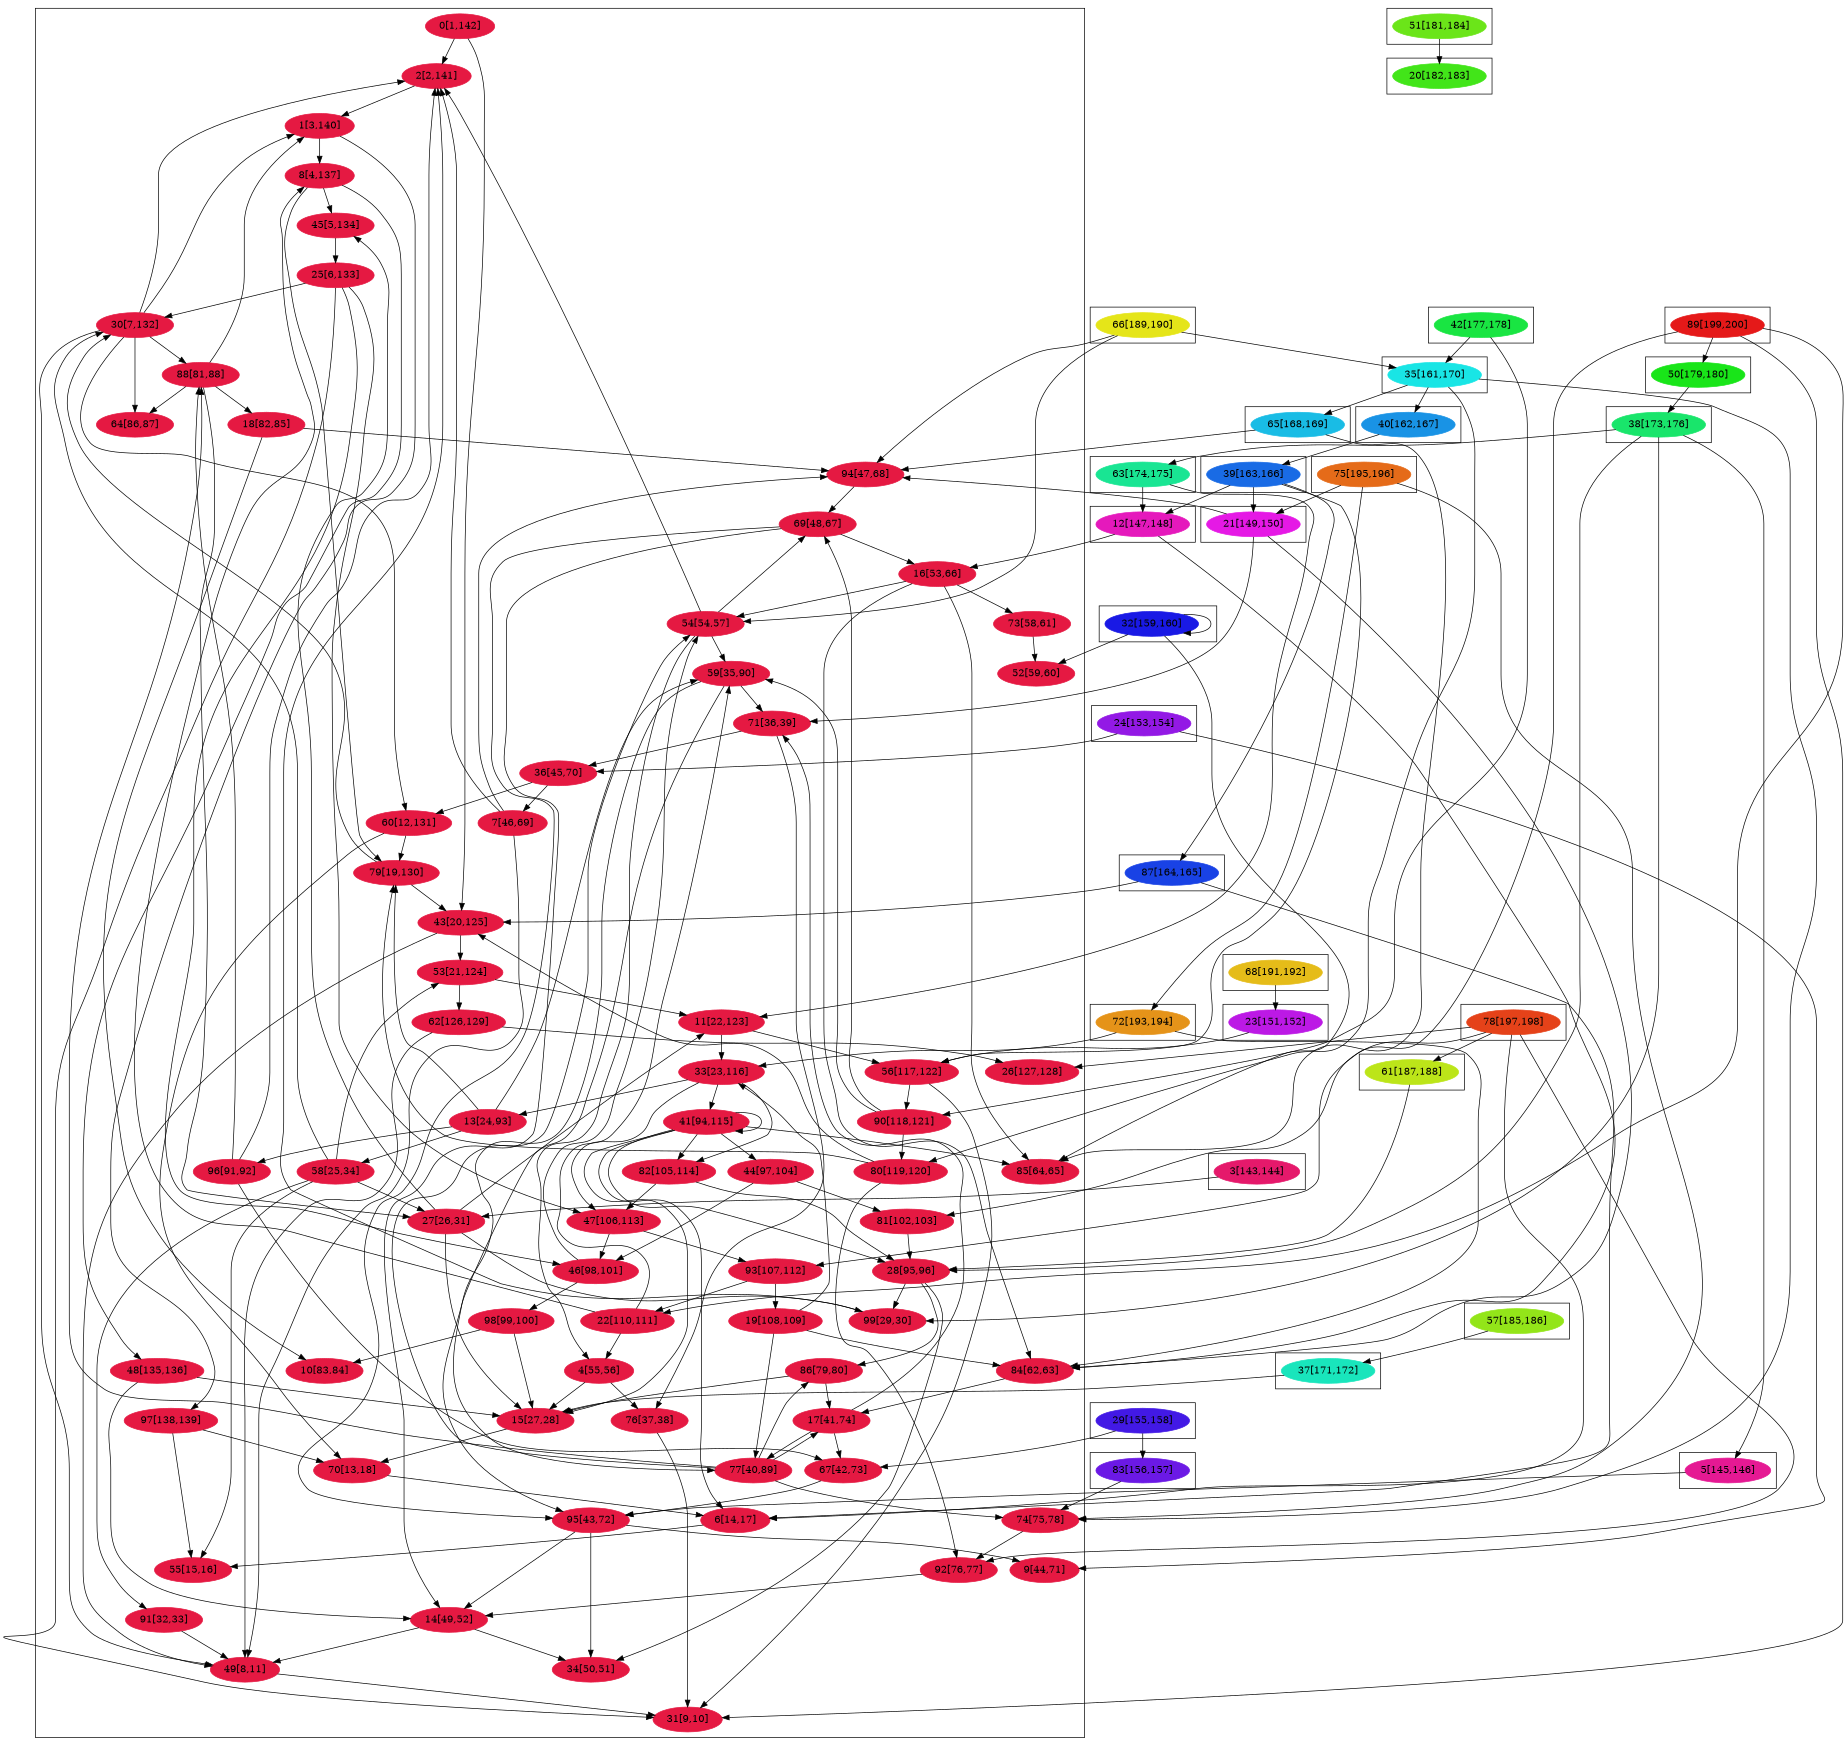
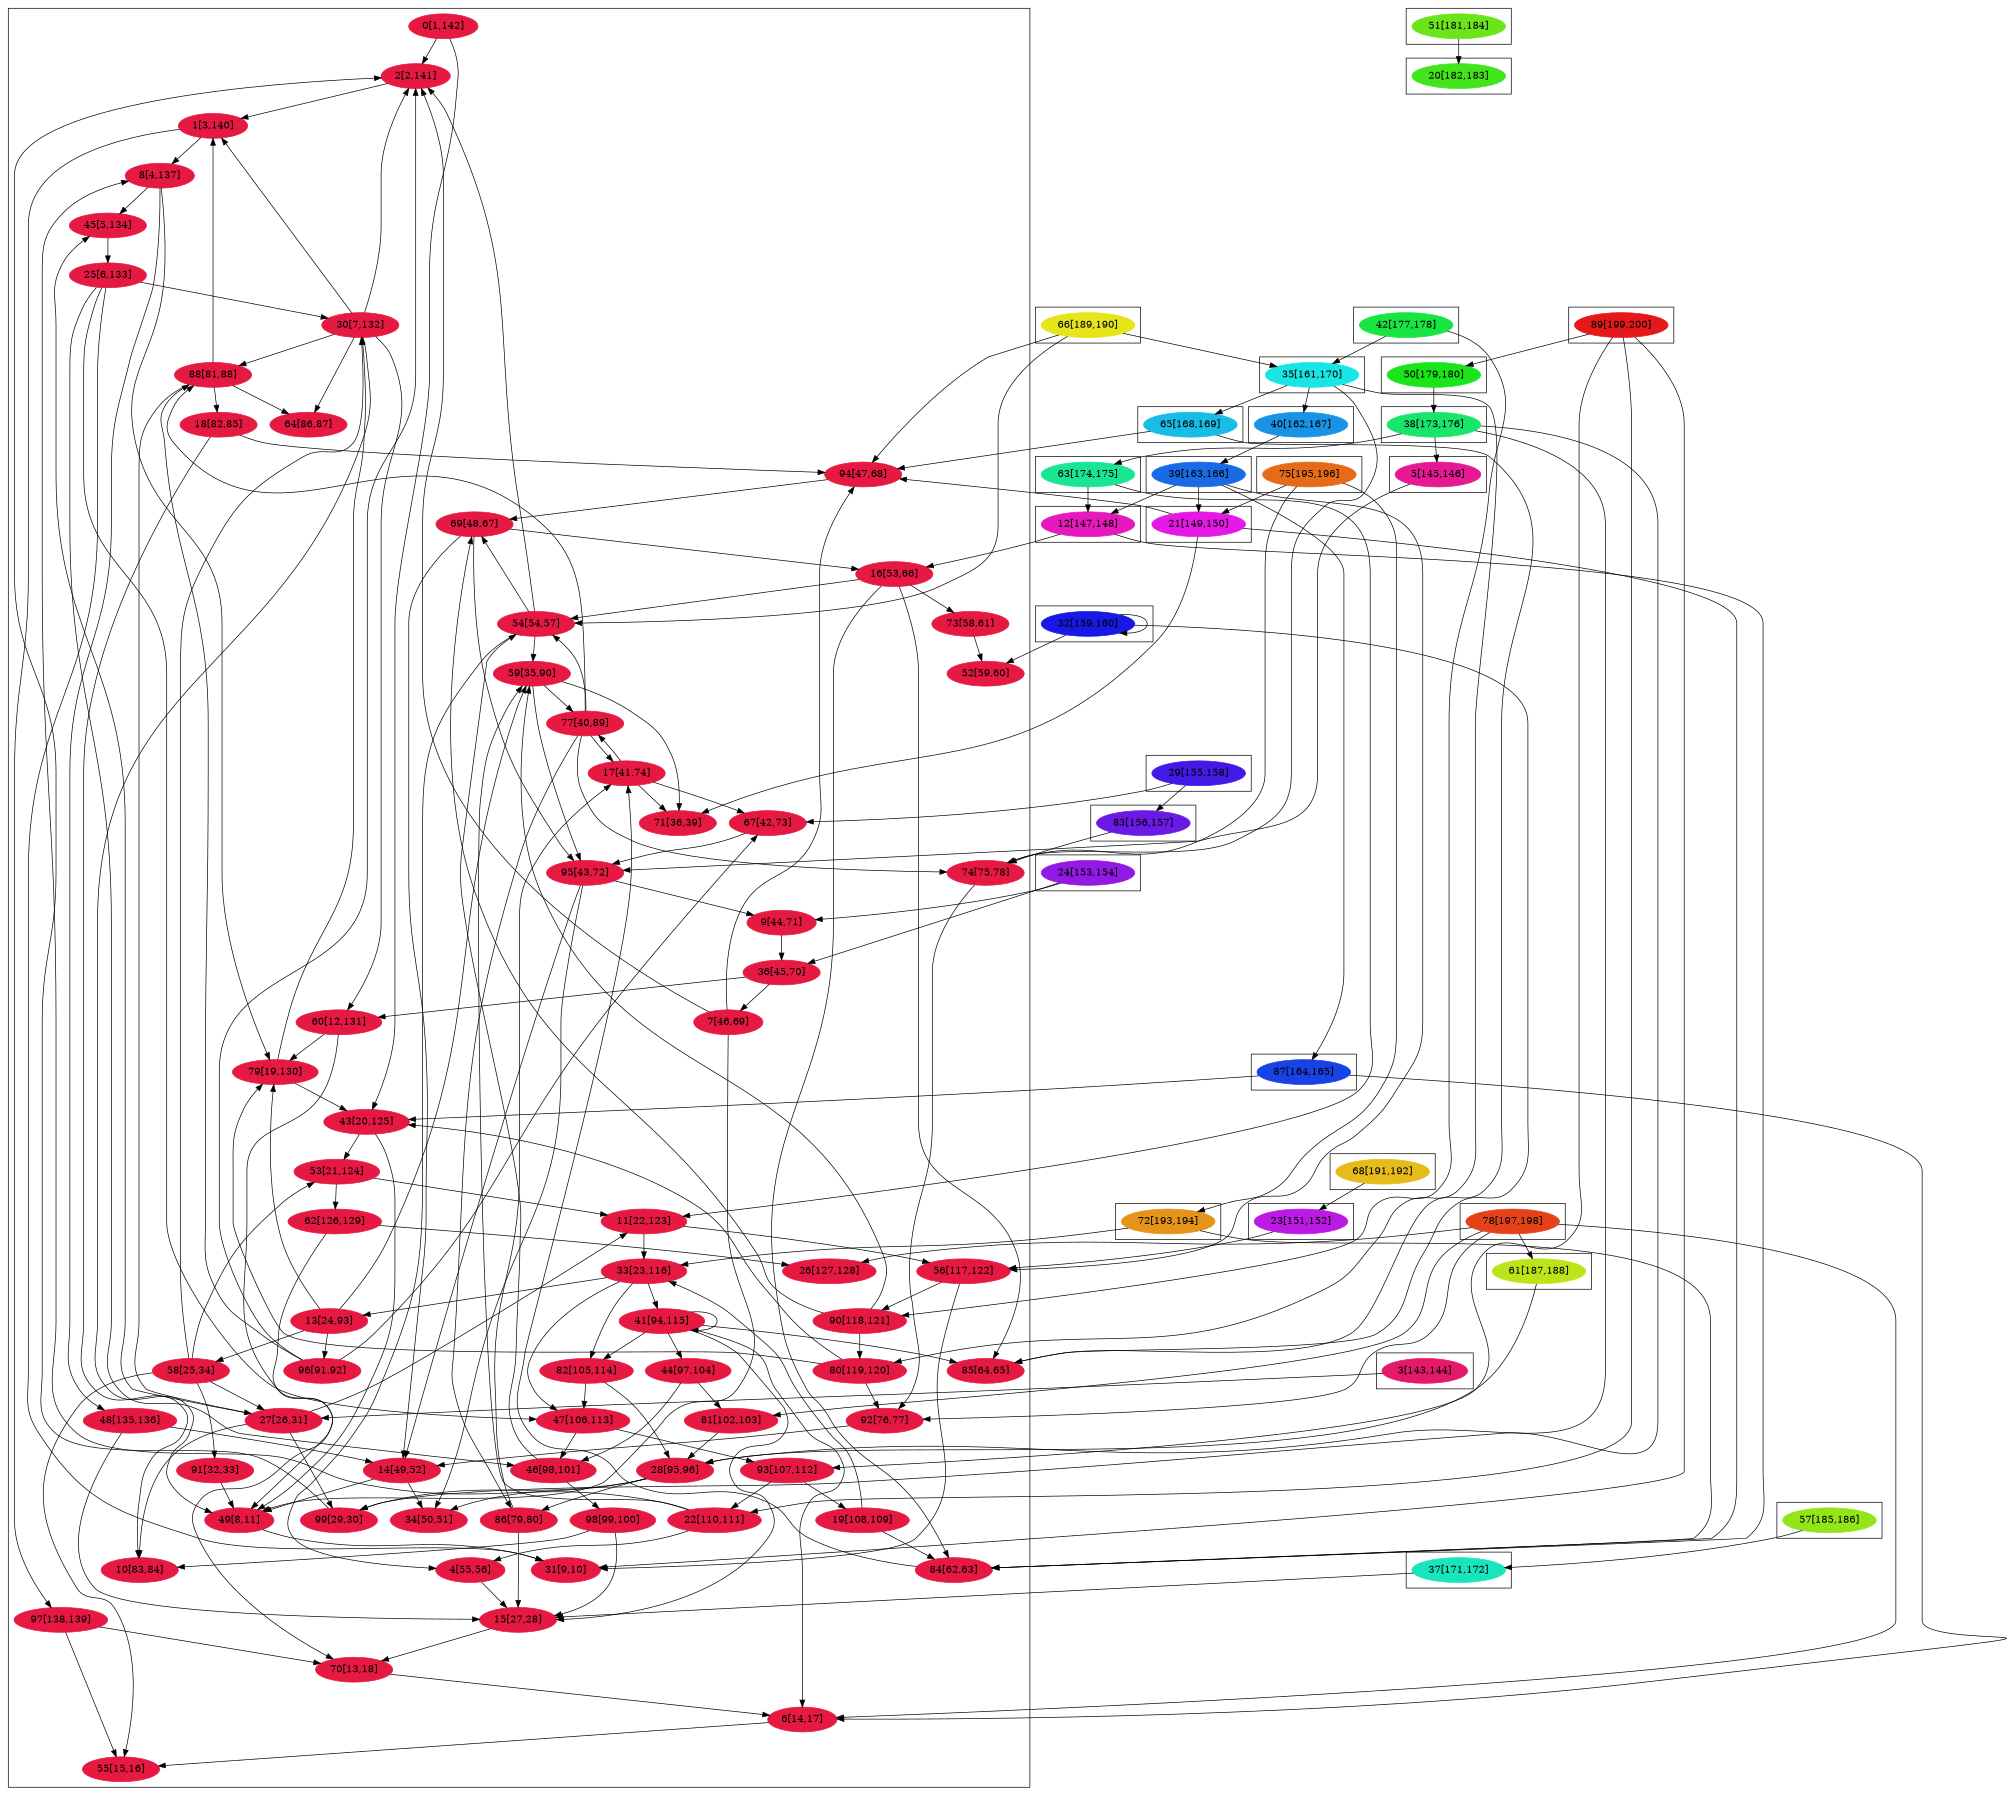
(672, 747) -> (782, 944)
(697, 1208) -> none
(454, 1315) -> (163, 1467)
(765, 1389) -> none
(650, 1421) -> none
